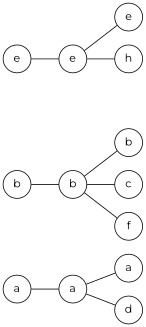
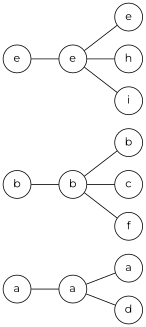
none -> (129, 101)
